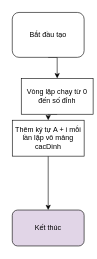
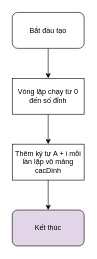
(48, 35) -> (48, 30)
(57, 96) -> (48, 96)
(48, 138) -> (48, 162)
